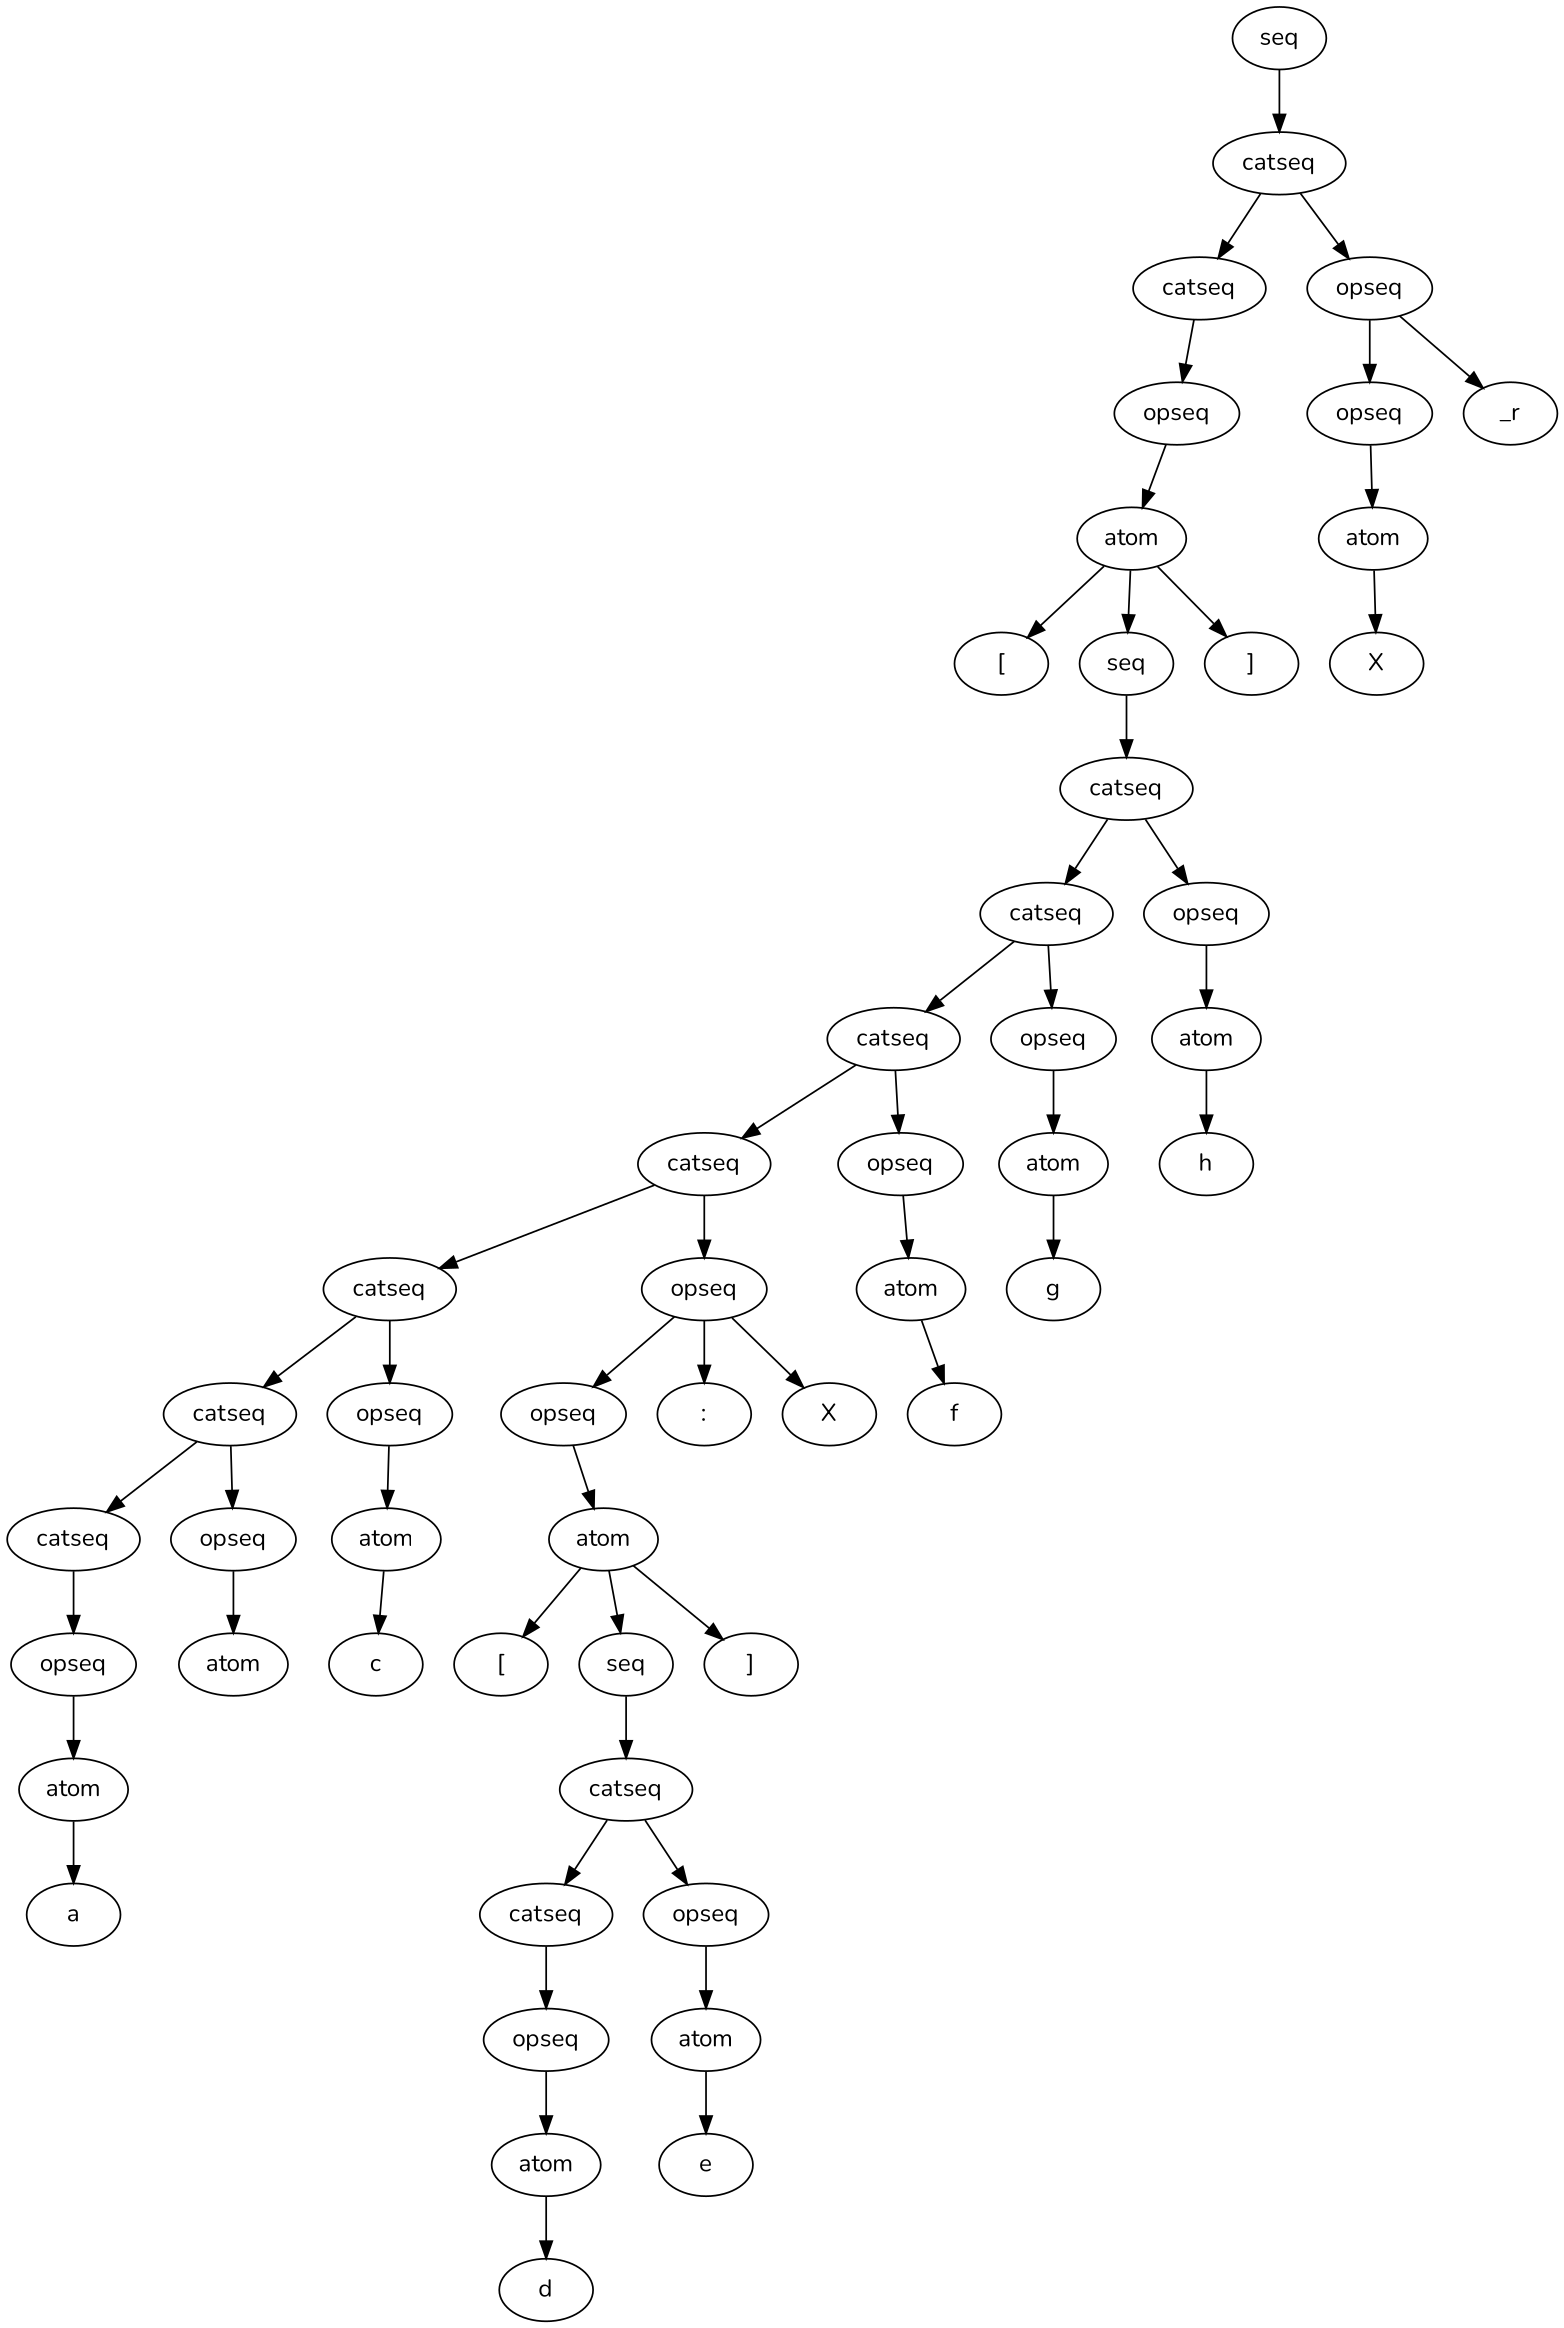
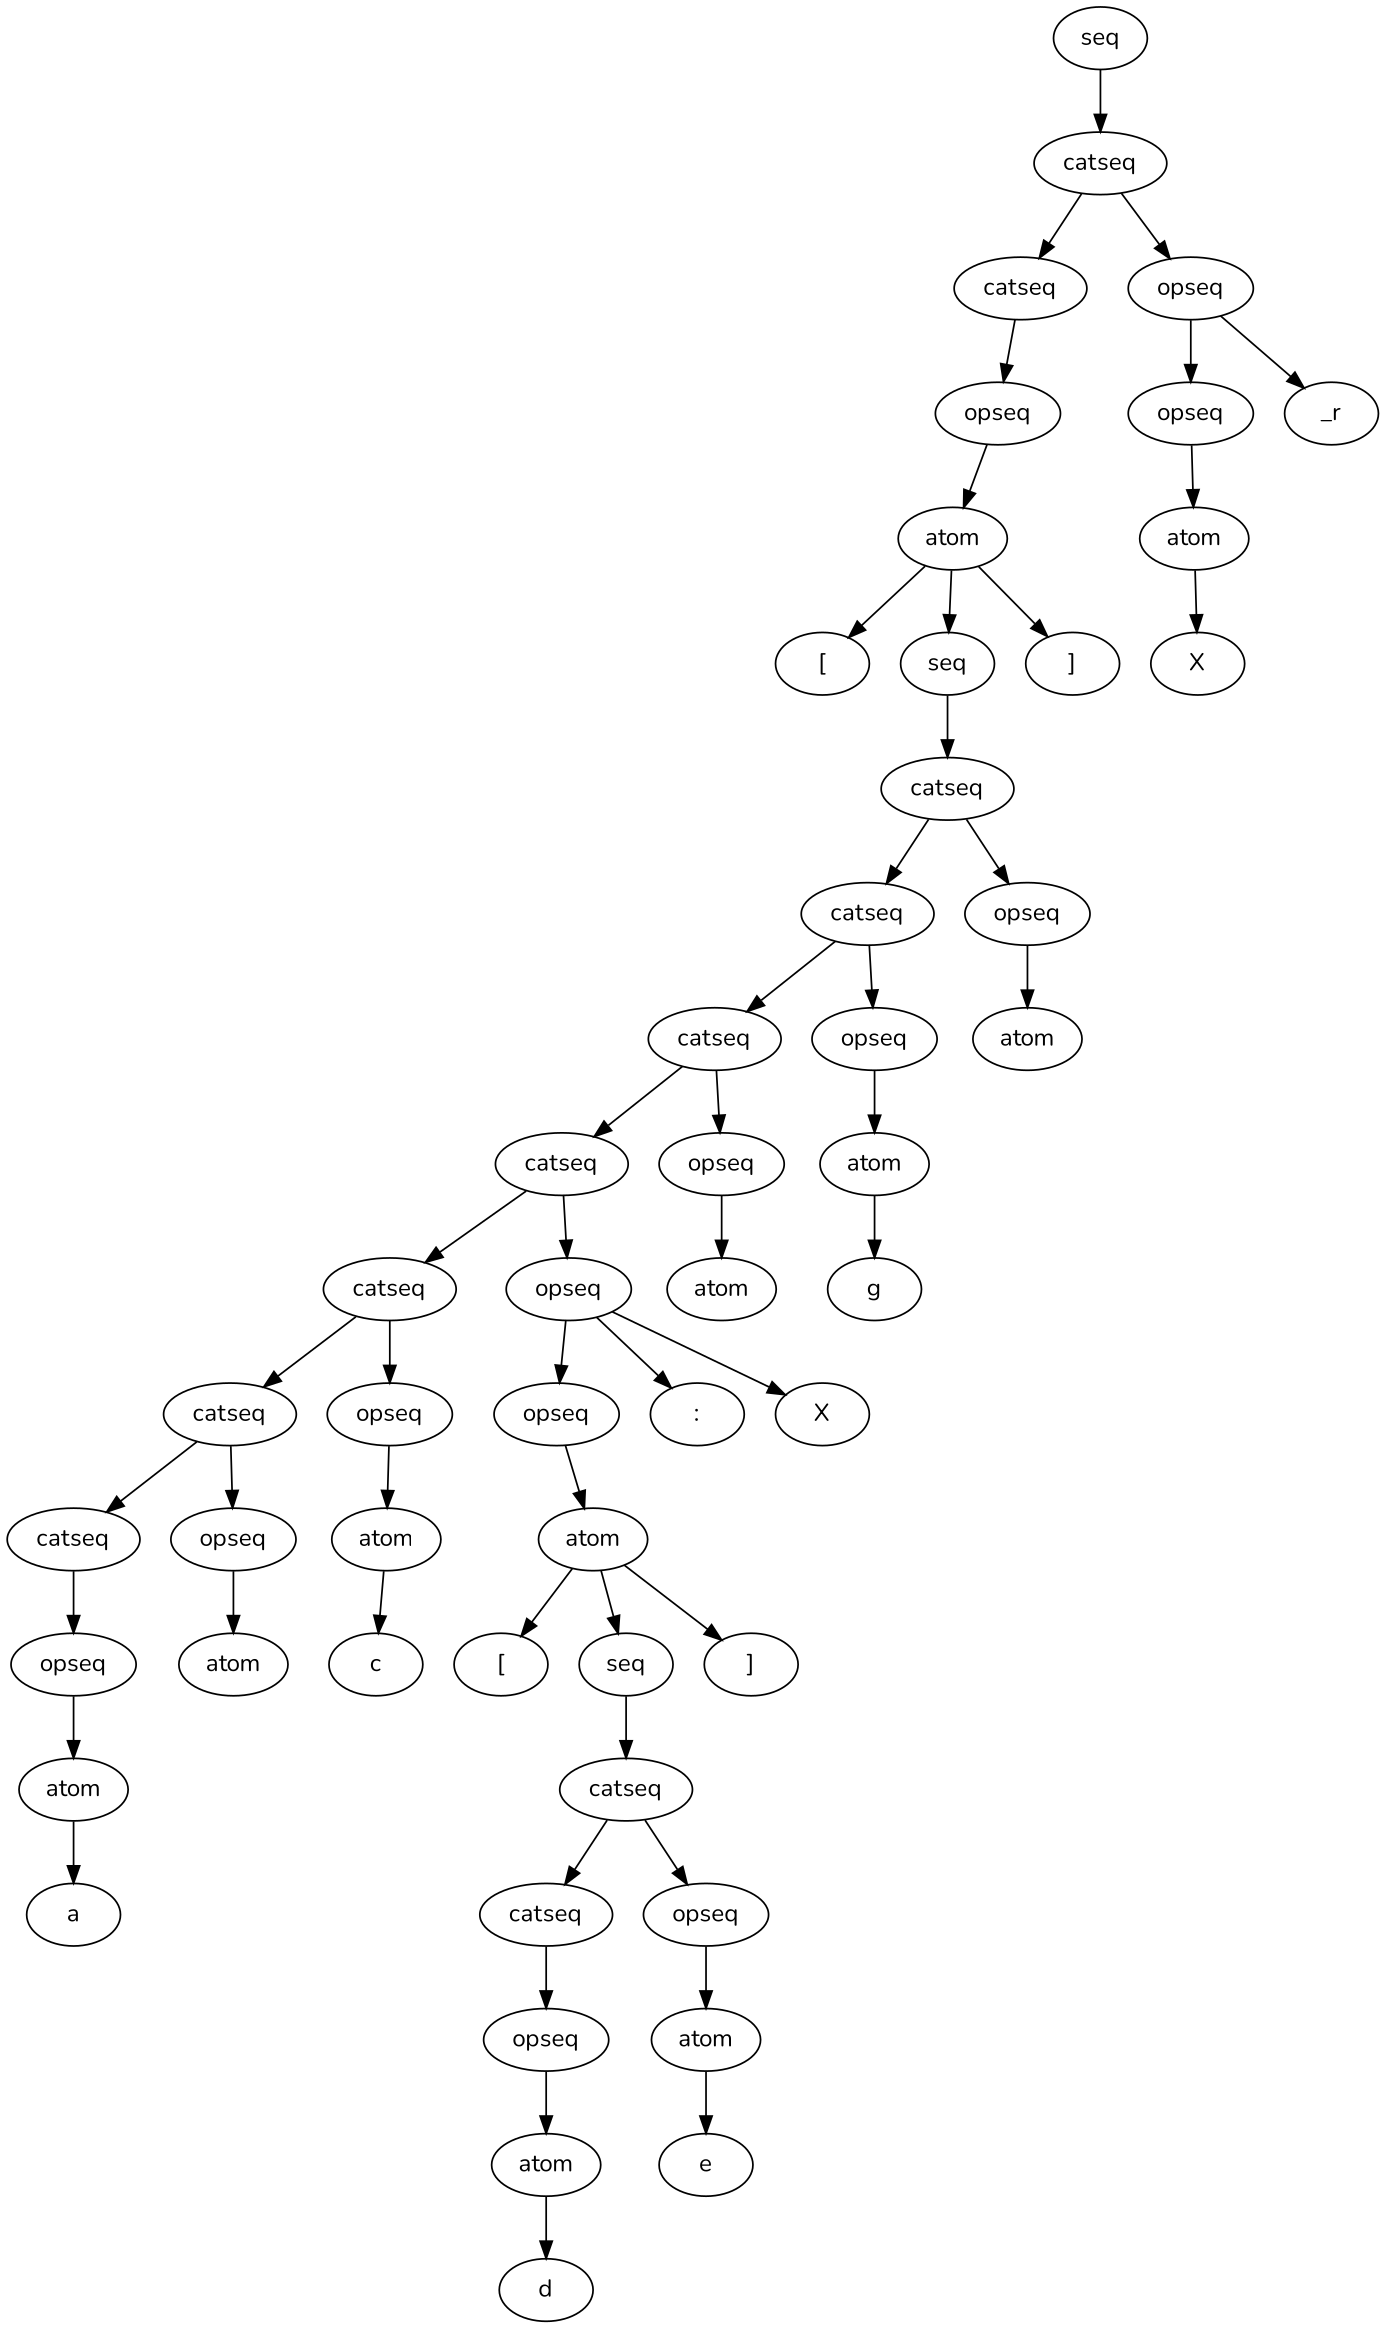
(1206, 1164) -> none
(954, 1414) -> none
